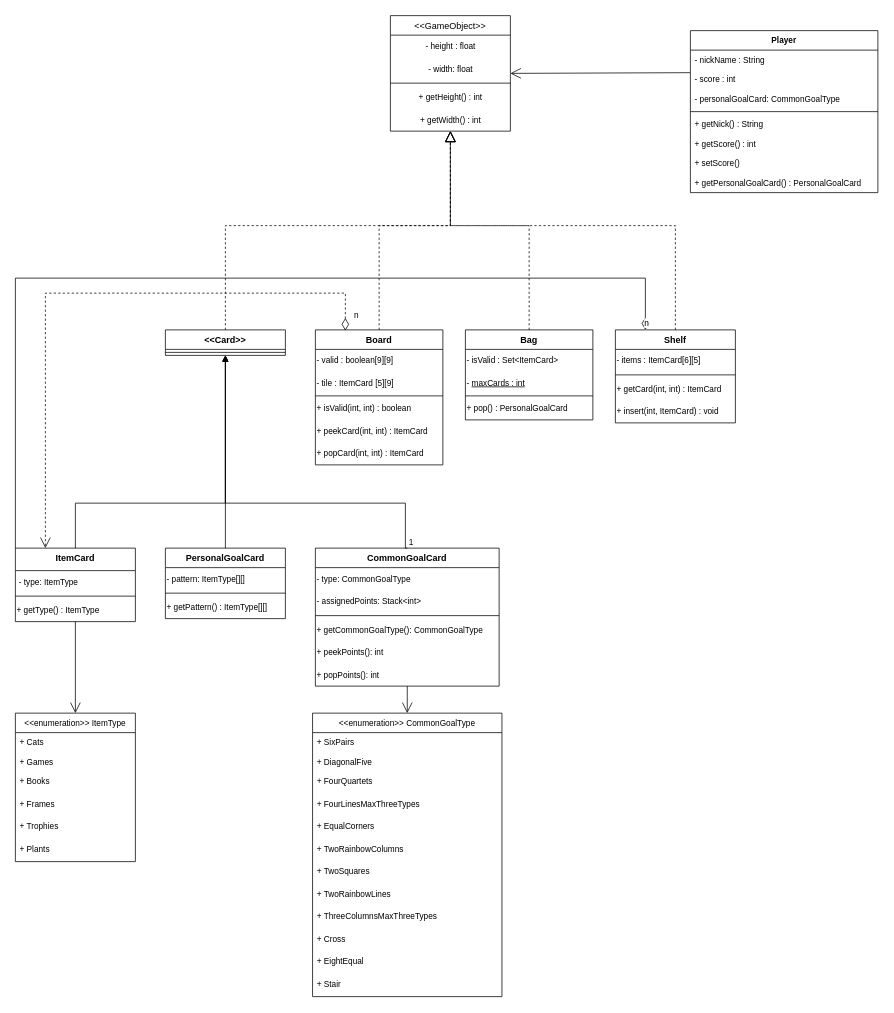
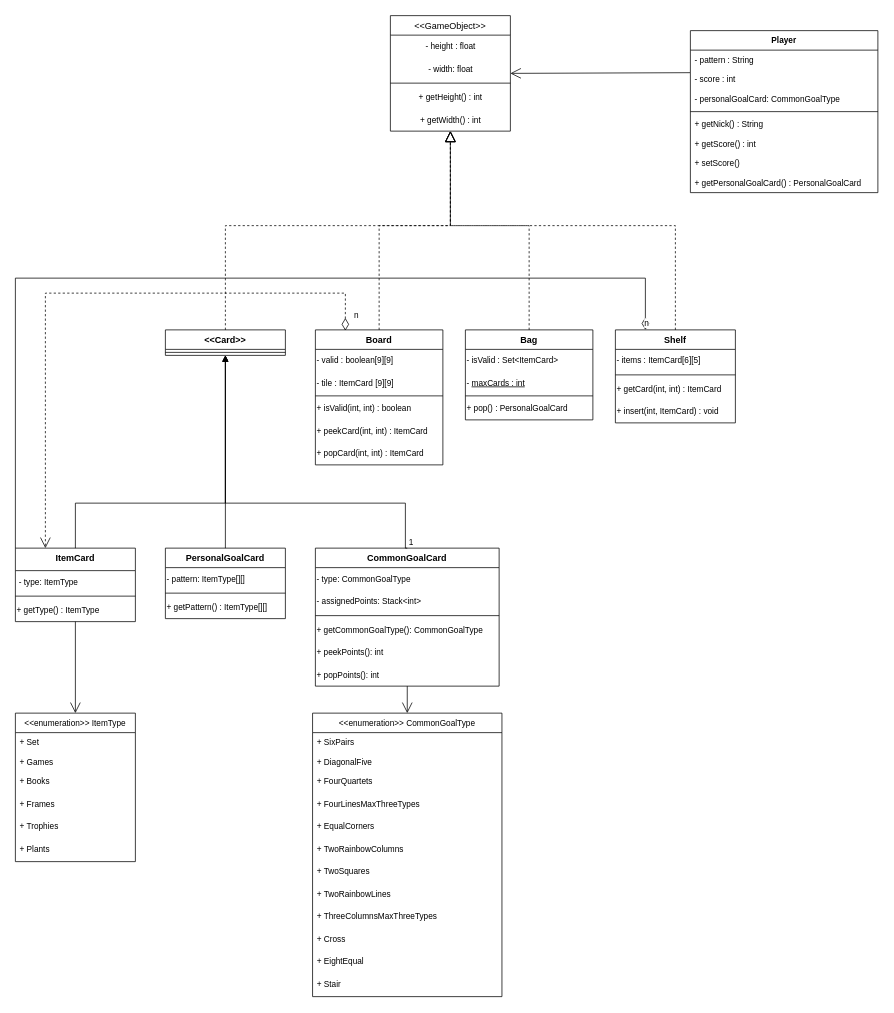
(732, 60) -> (731, 60)
(365, 383) -> (365, 383)
(32, 742) -> (30, 742)
